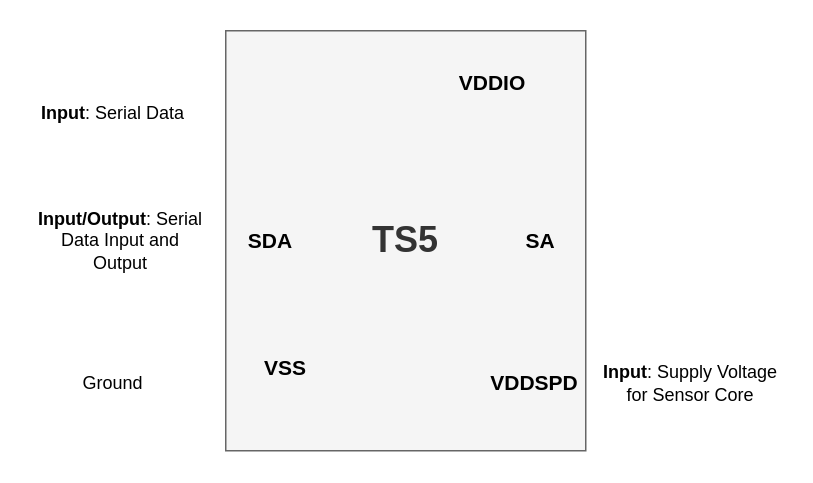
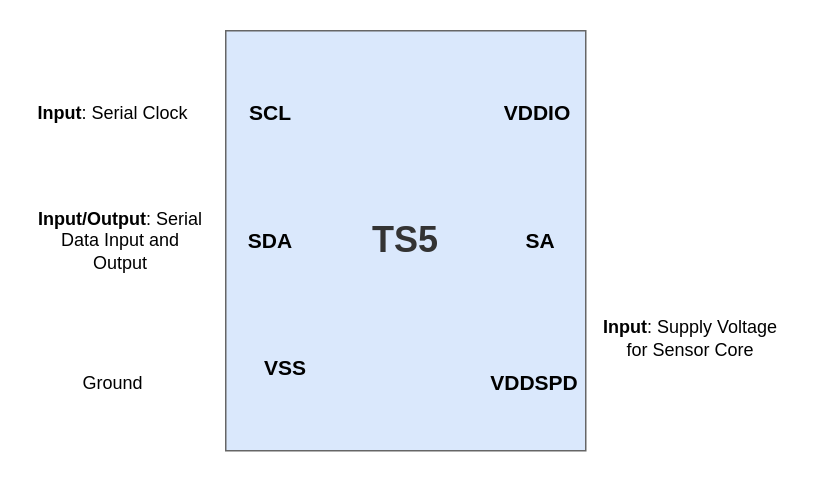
(493, 83) -> (538, 113)
(113, 113) -> (113, 113)
none -> (271, 113)
(406, 241) -> (406, 241)
(691, 383) -> (691, 338)
